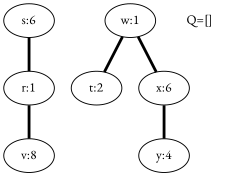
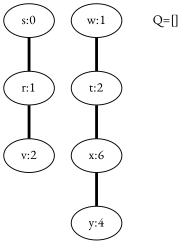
(29, 21) -> (29, 21)
(147, 54) -> (97, 122)
(29, 156) -> (29, 156)
